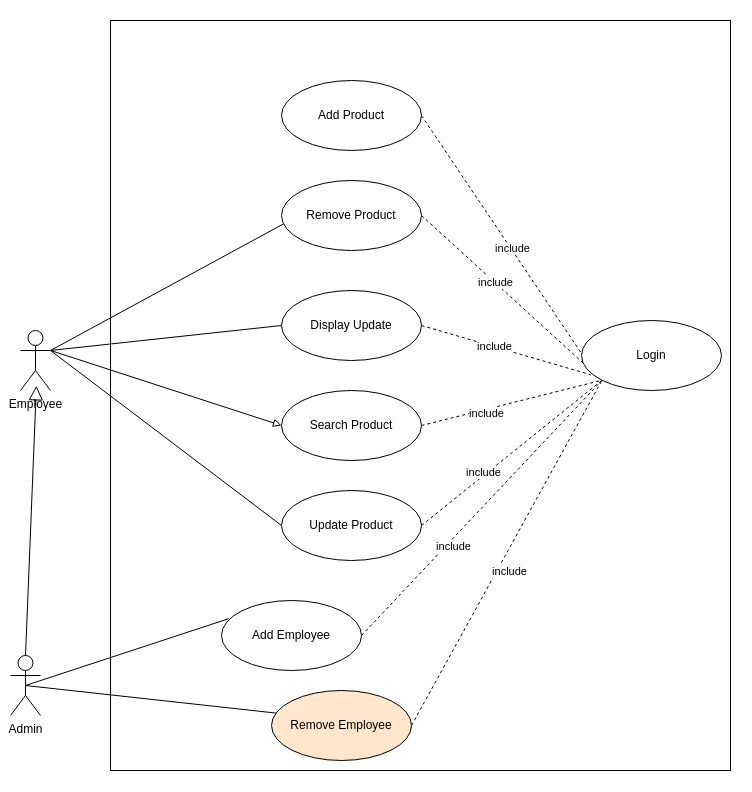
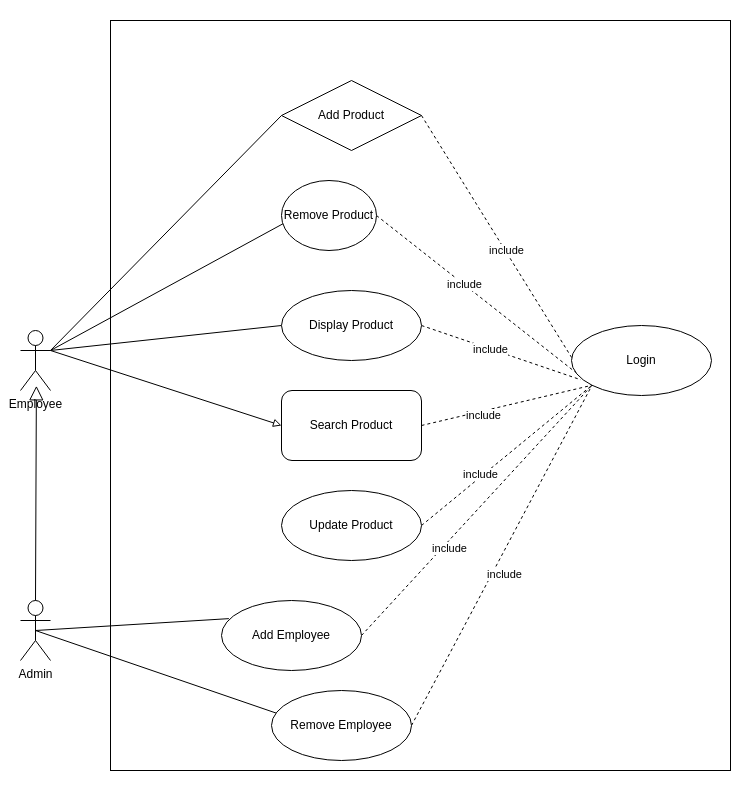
(352, 116) -> (352, 116)
(352, 216) -> (329, 216)
none -> (168, 231)
(352, 326) -> (352, 326)
(652, 356) -> (642, 361)
(352, 426) -> (352, 426)
(166, 438) -> none
(26, 686) -> (36, 631)
(342, 726) -> (342, 726)
